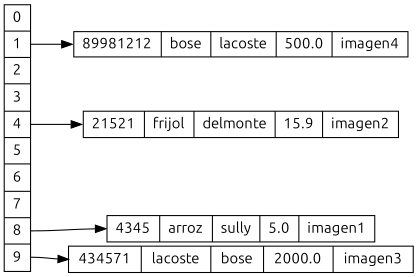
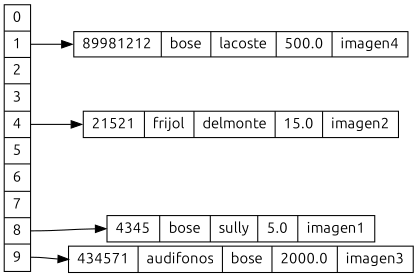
(299, 124) -> (299, 124)
(186, 228) -> (185, 228)
(176, 259) -> (180, 259)
